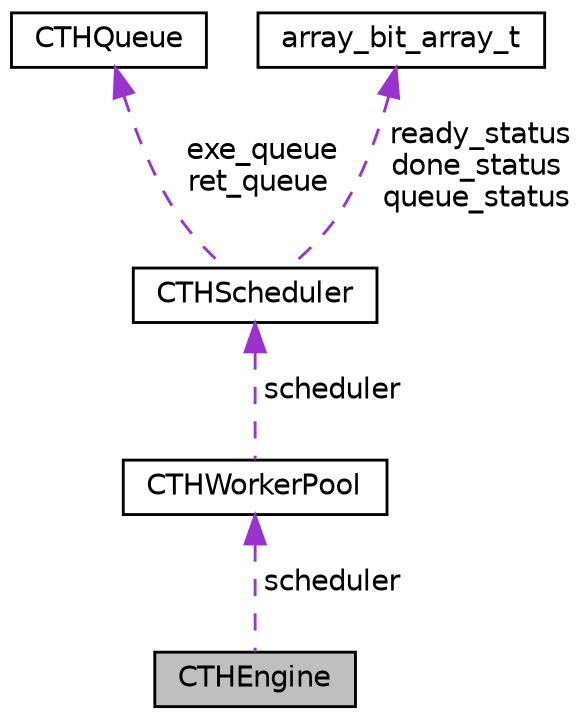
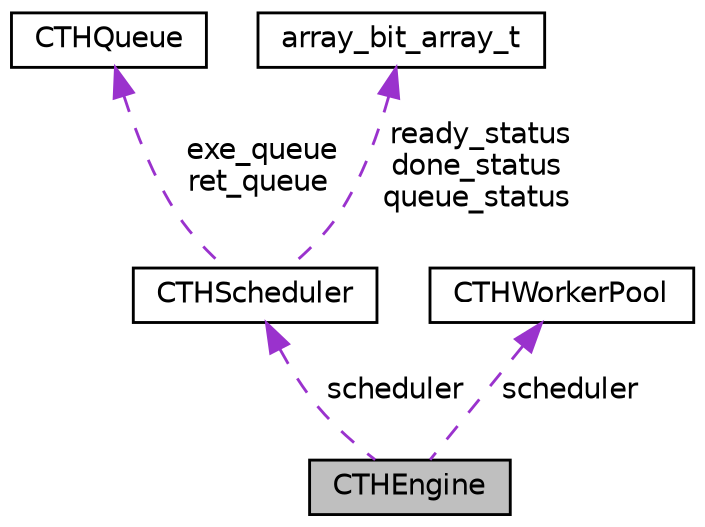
(255, 406) -> (321, 410)
